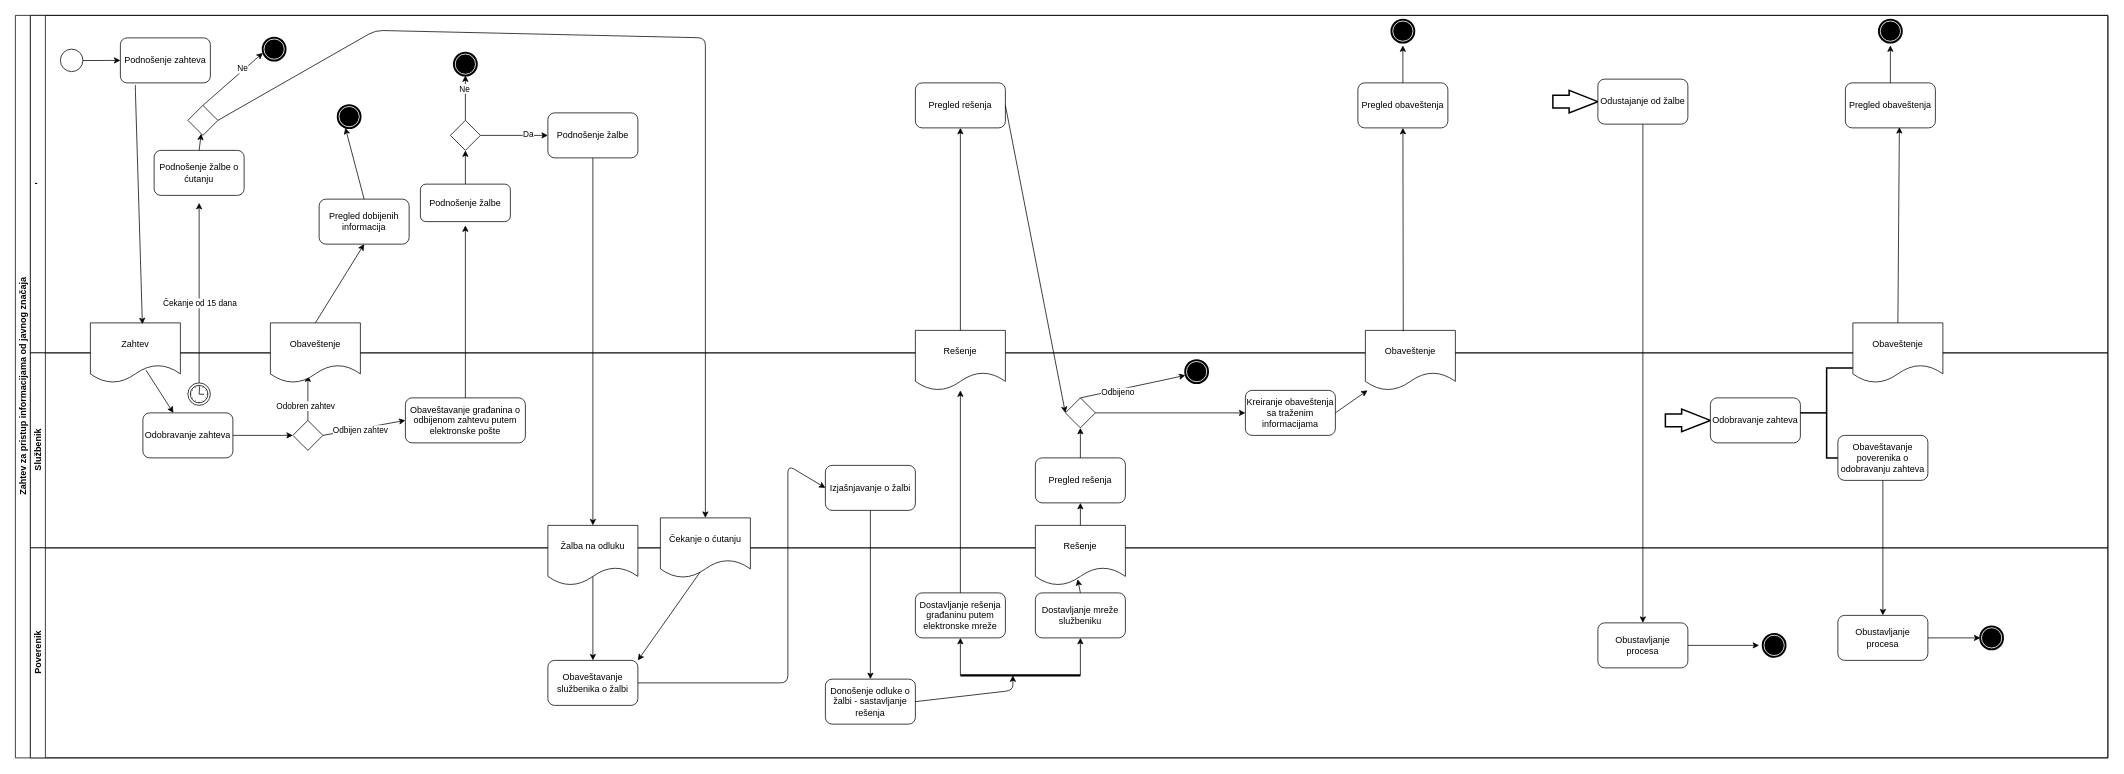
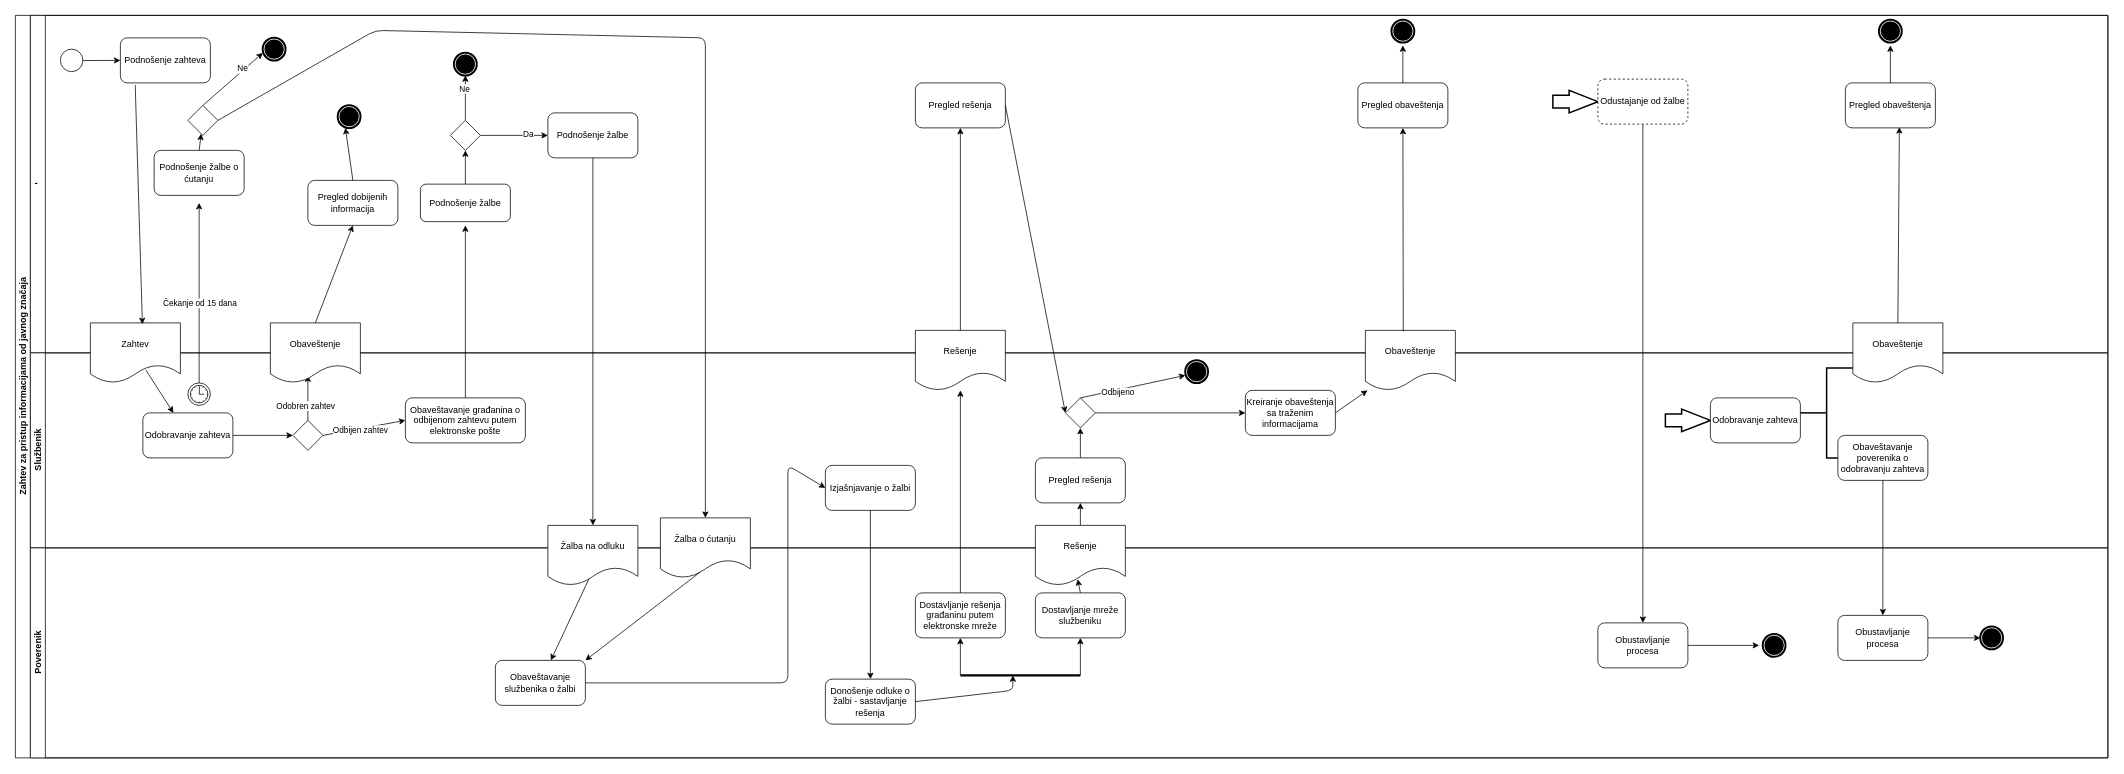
(1643, 102) -> (1643, 102)
(364, 222) -> (353, 203)
(705, 539) -> (705, 539)
(593, 683) -> (540, 683)
